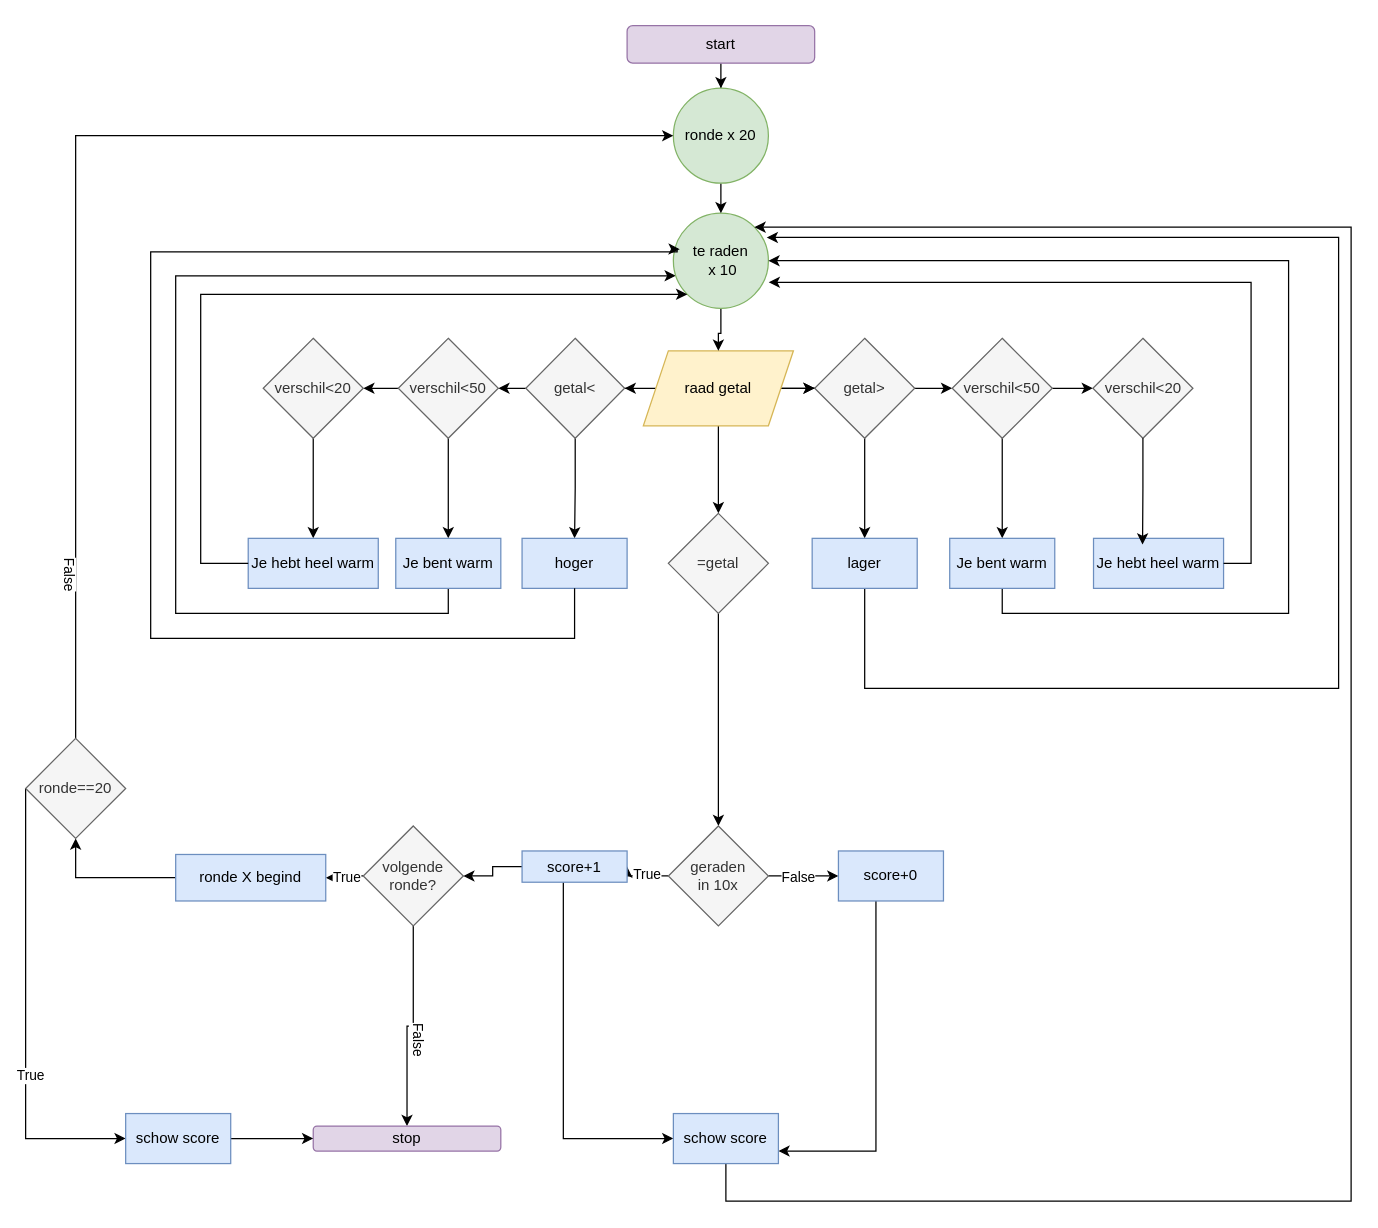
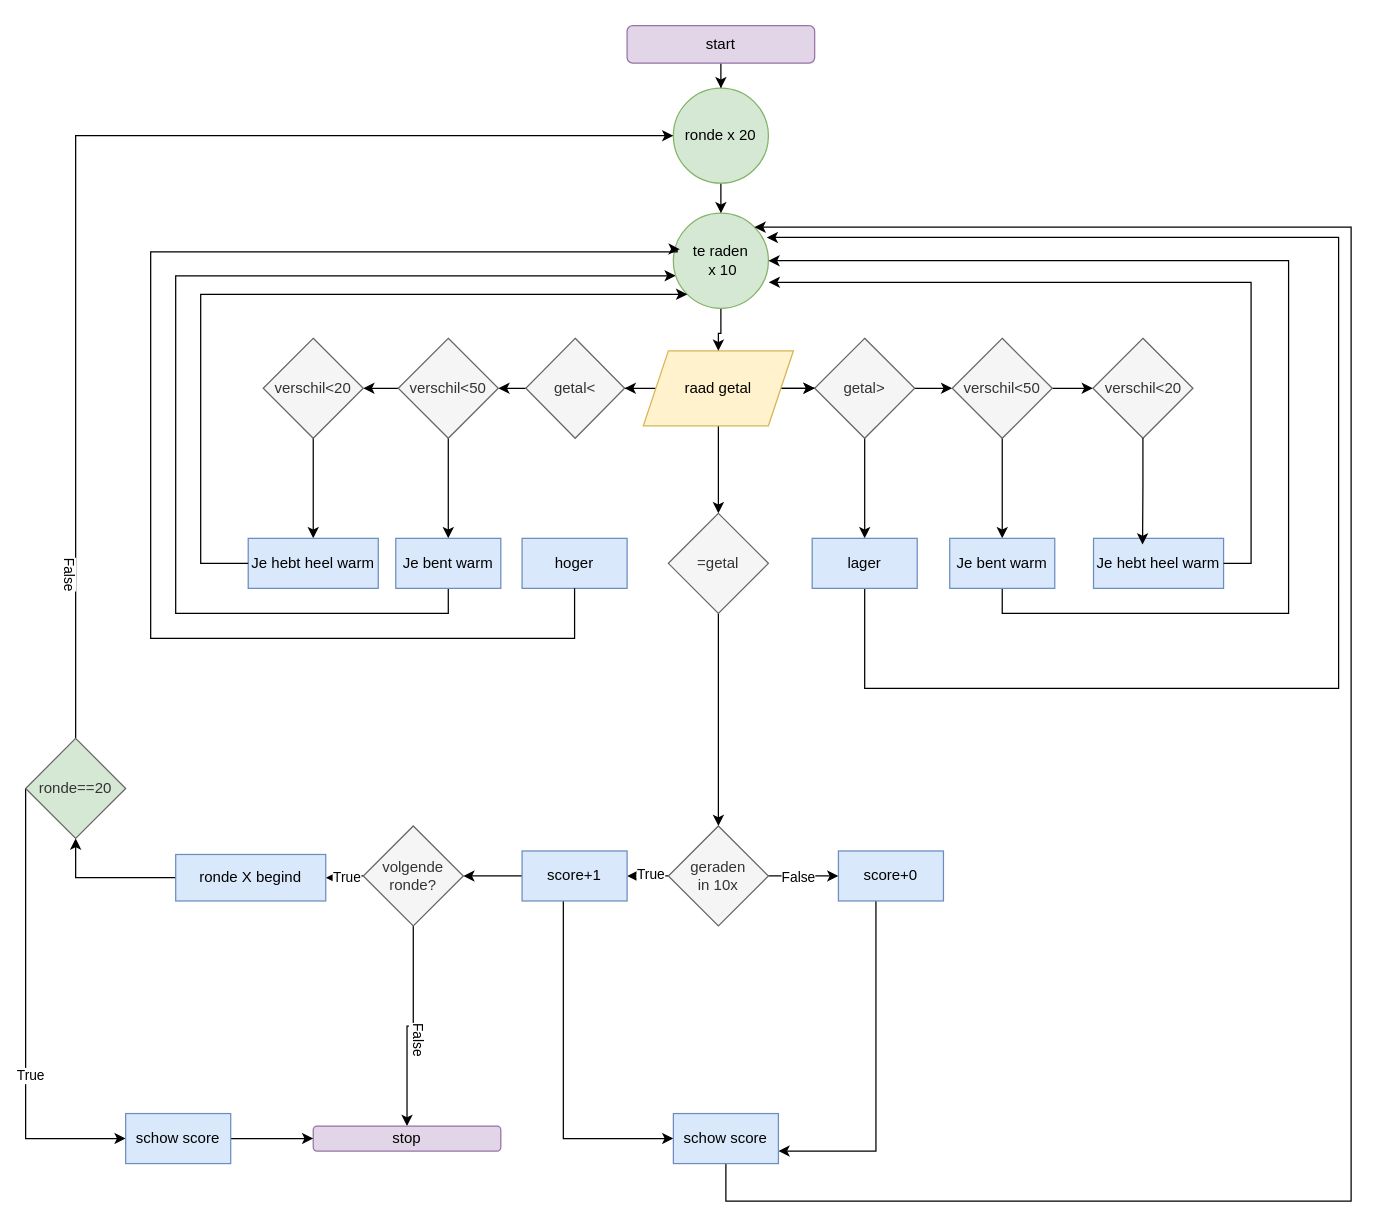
(575, 484) -> none
(76, 788) -> (76, 788)
(574, 866) -> (574, 876)
